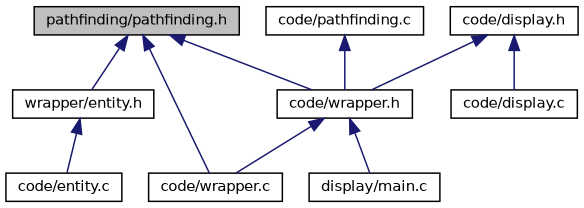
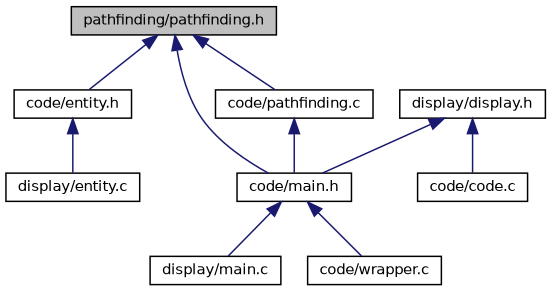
(514, 21) -> (473, 104)
(83, 104) -> (73, 104)
(345, 104) -> (294, 187)
(514, 104) -> (473, 187)
(179, 111) -> (240, 67)
(64, 187) -> (73, 187)
